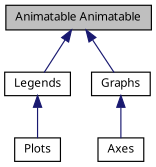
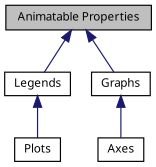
(79, 18) -> (79, 18)
